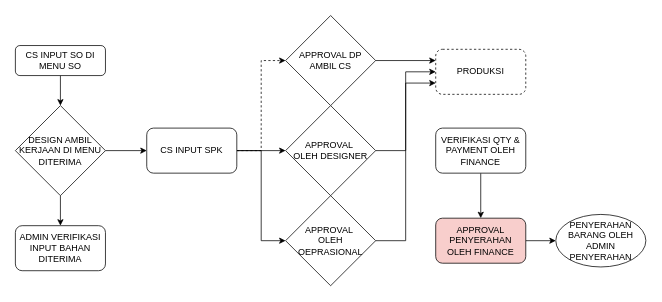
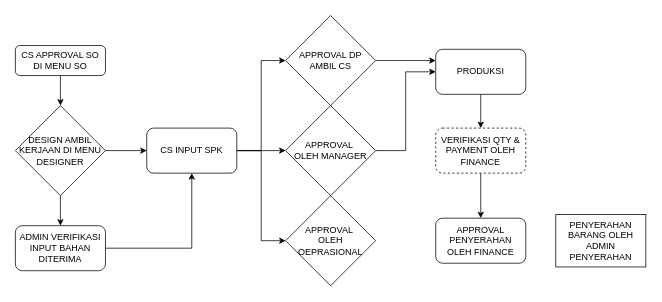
(60, 60) -> (60, 60)
(480, 72) -> (480, 72)
(261, 96) -> (261, 96)
none -> (480, 109)
(60, 150) -> (60, 150)
(330, 150) -> (330, 150)
(480, 150) -> (480, 150)
(405, 211) -> none
(480, 240) -> (480, 240)
(537, 240) -> none
(600, 240) -> (600, 240)
none -> (184, 248)
